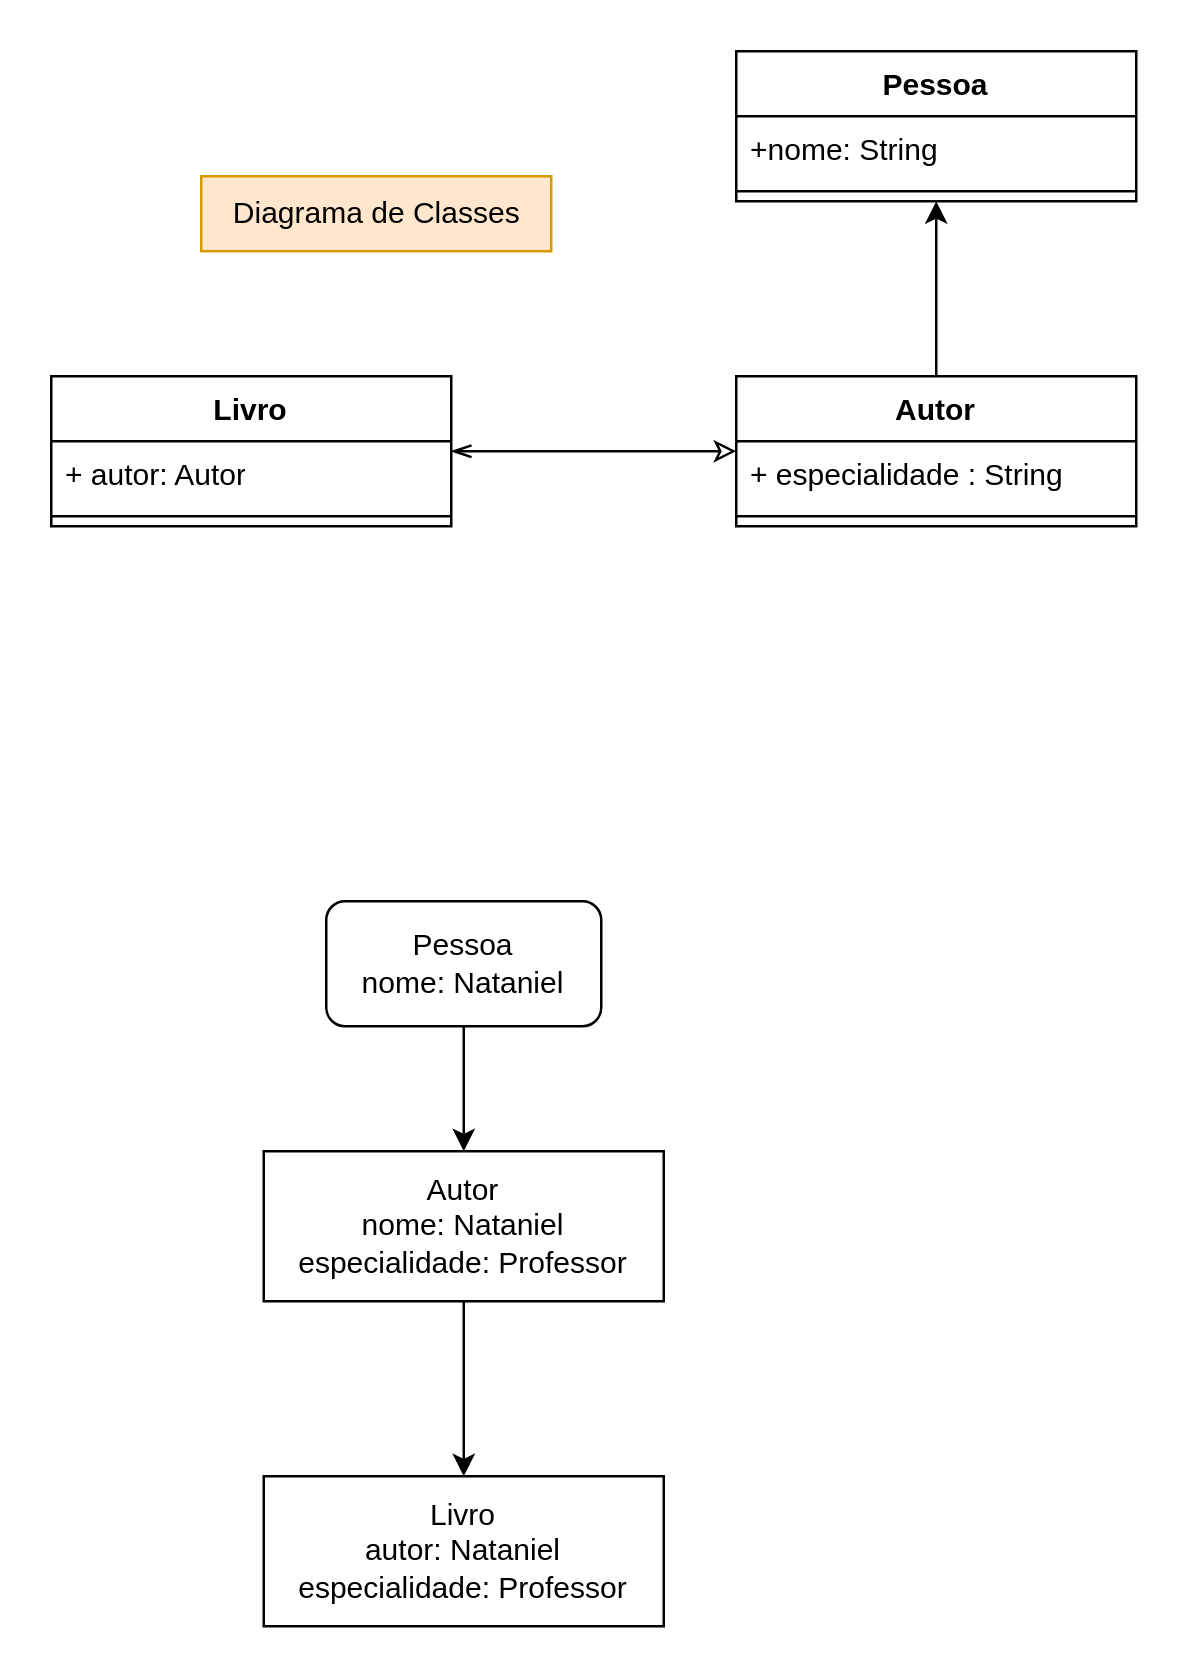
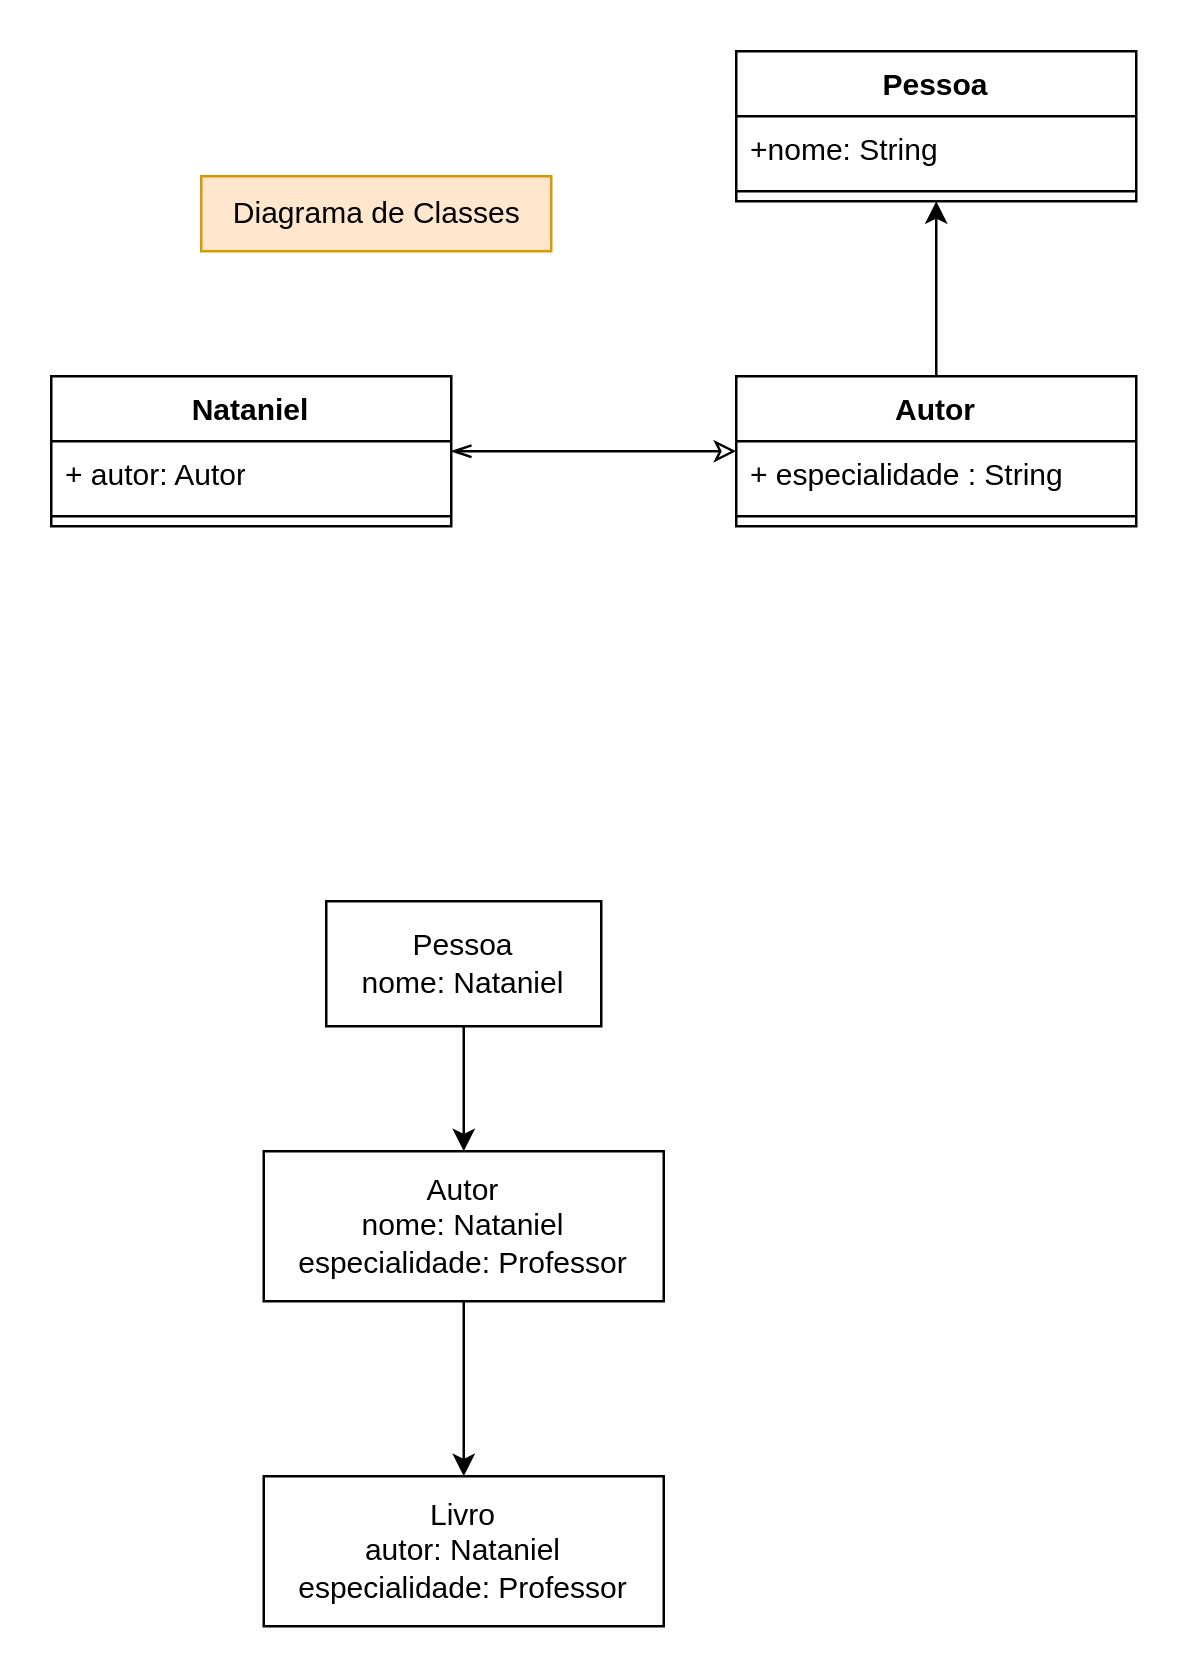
(251, 412) -> (251, 412)
(464, 964) -> (464, 964)
